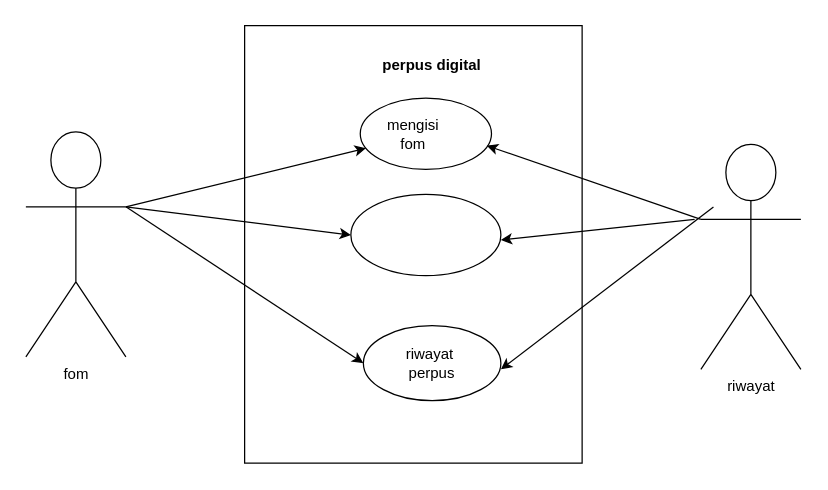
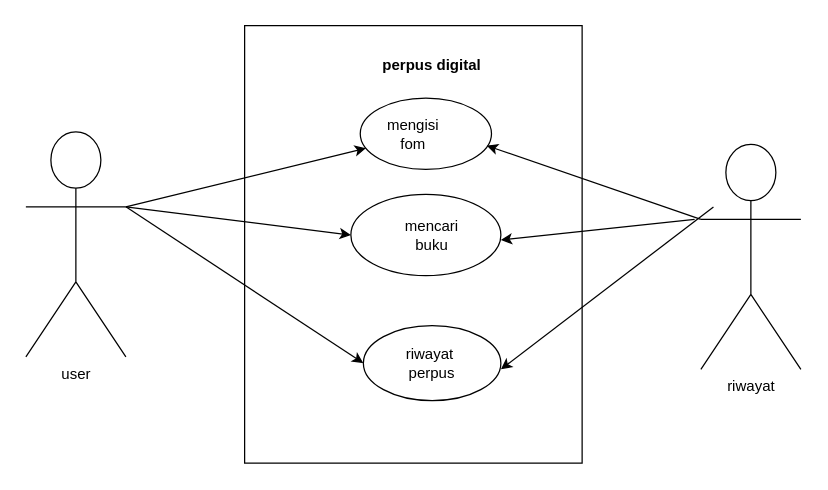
none -> (432, 235)
(76, 375) -> (76, 375)
